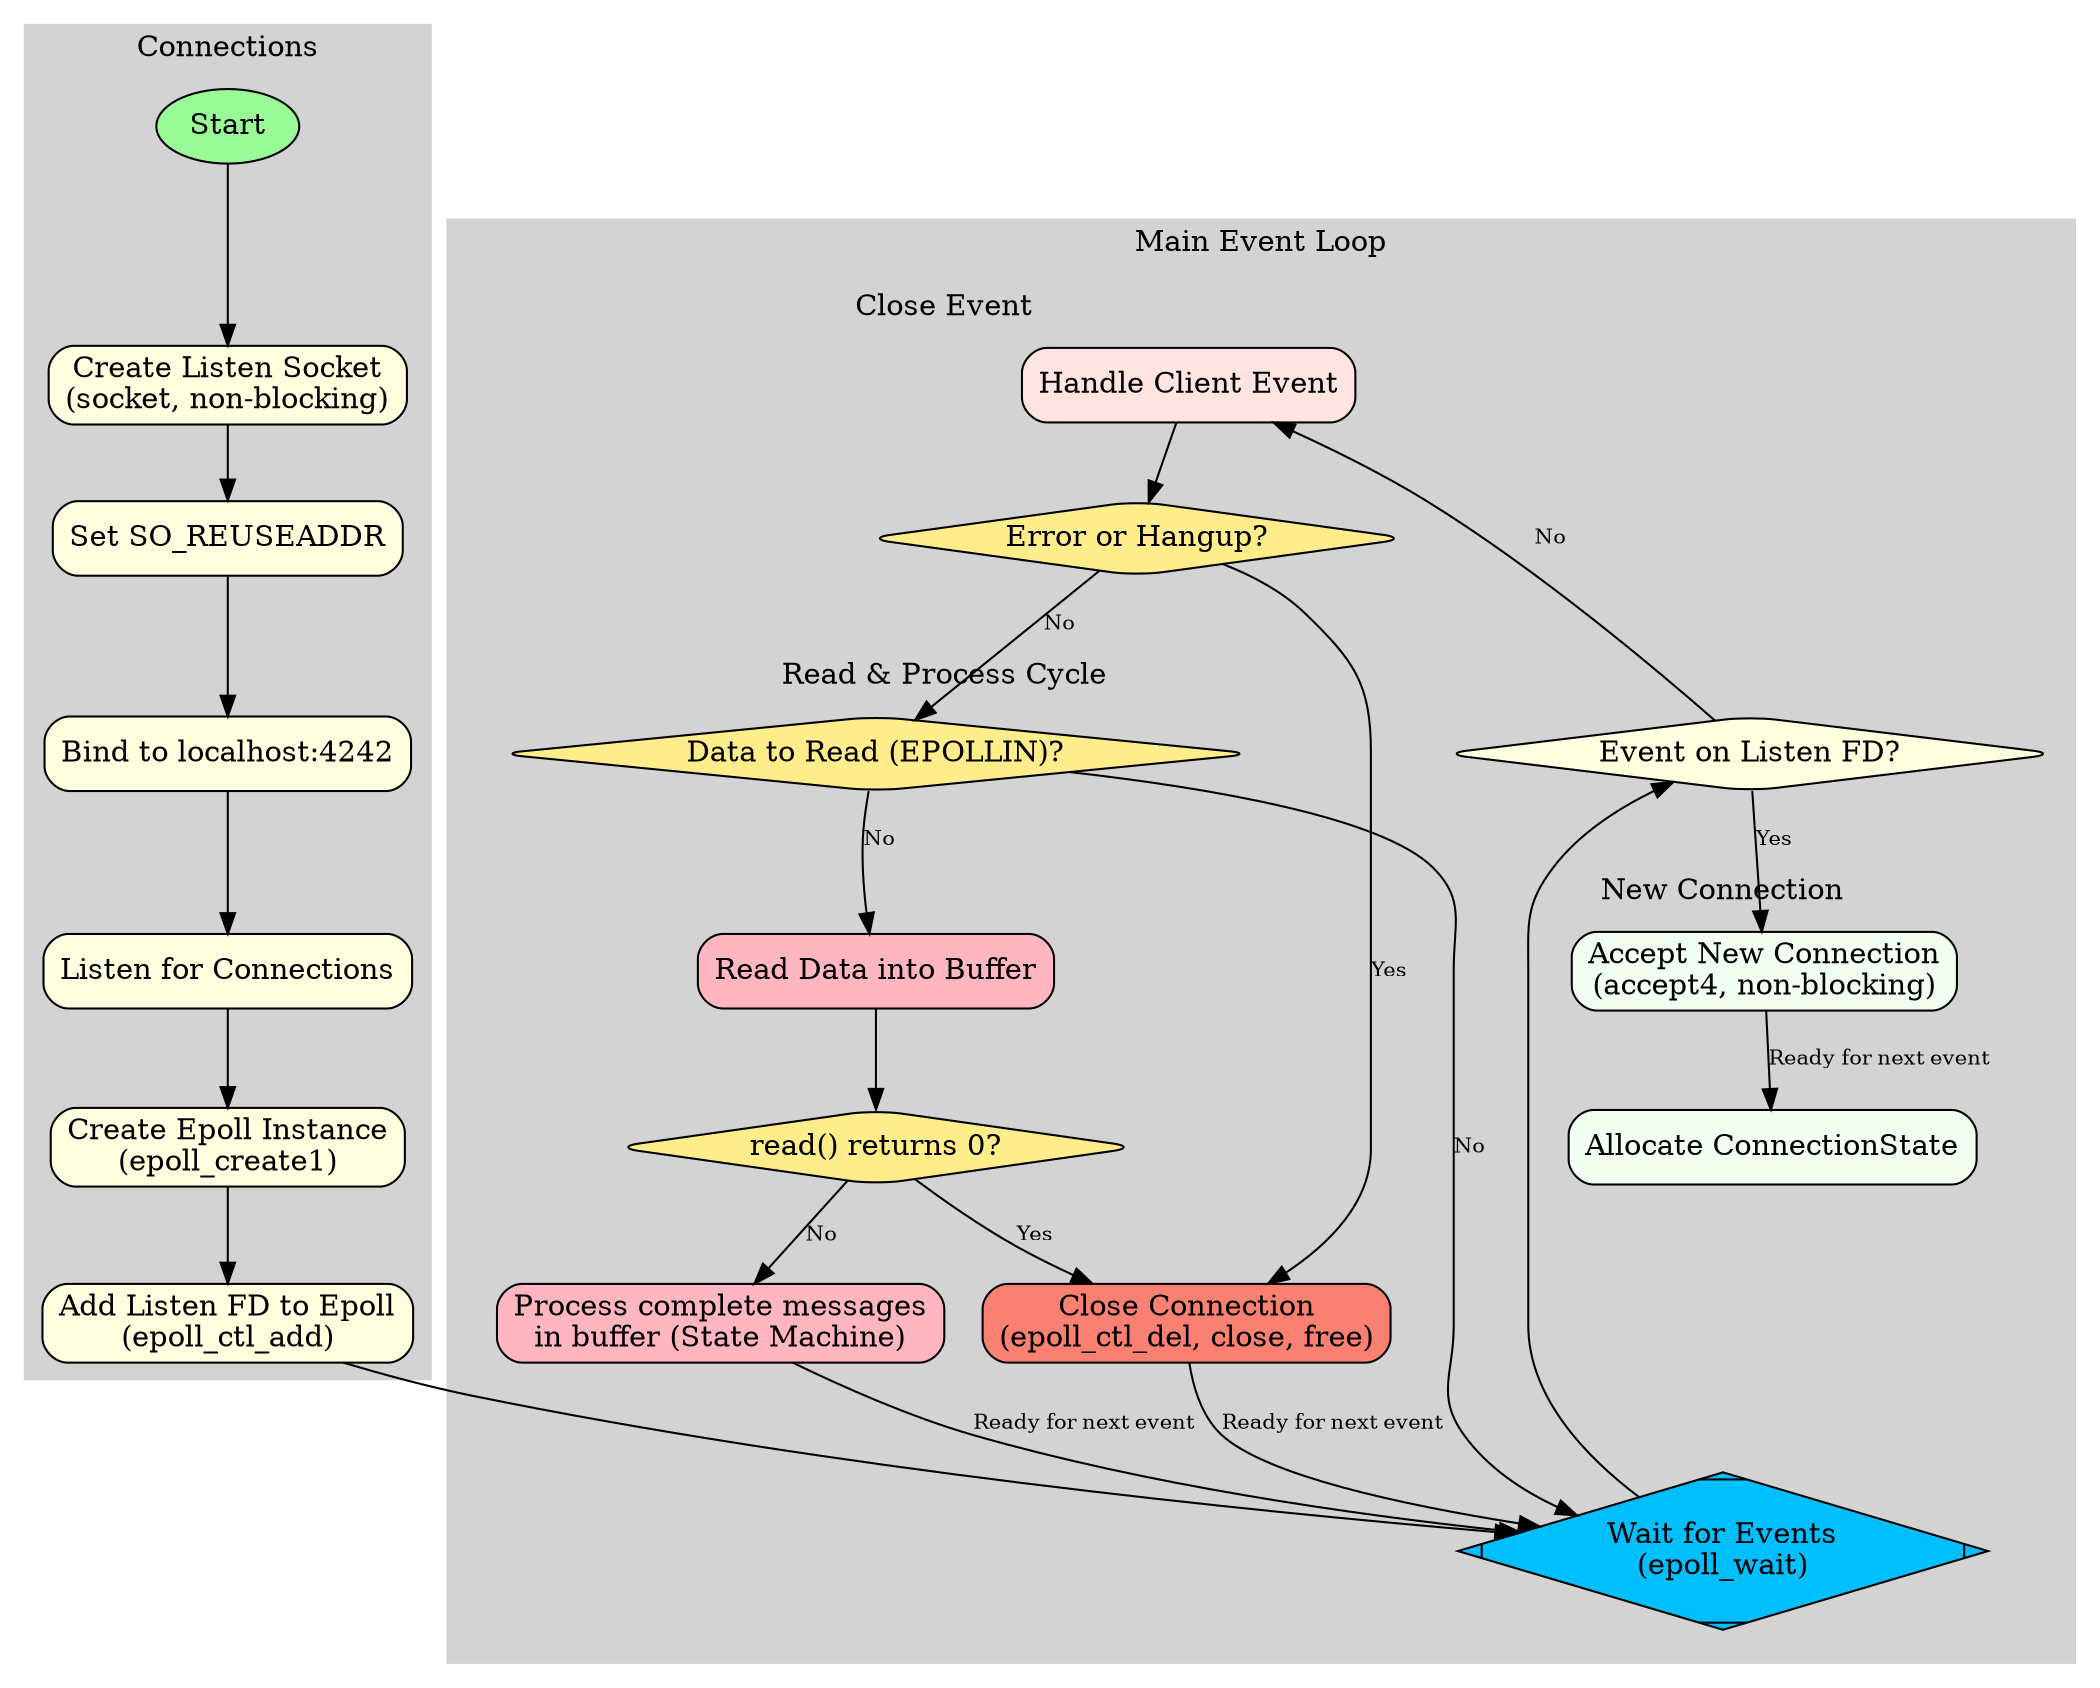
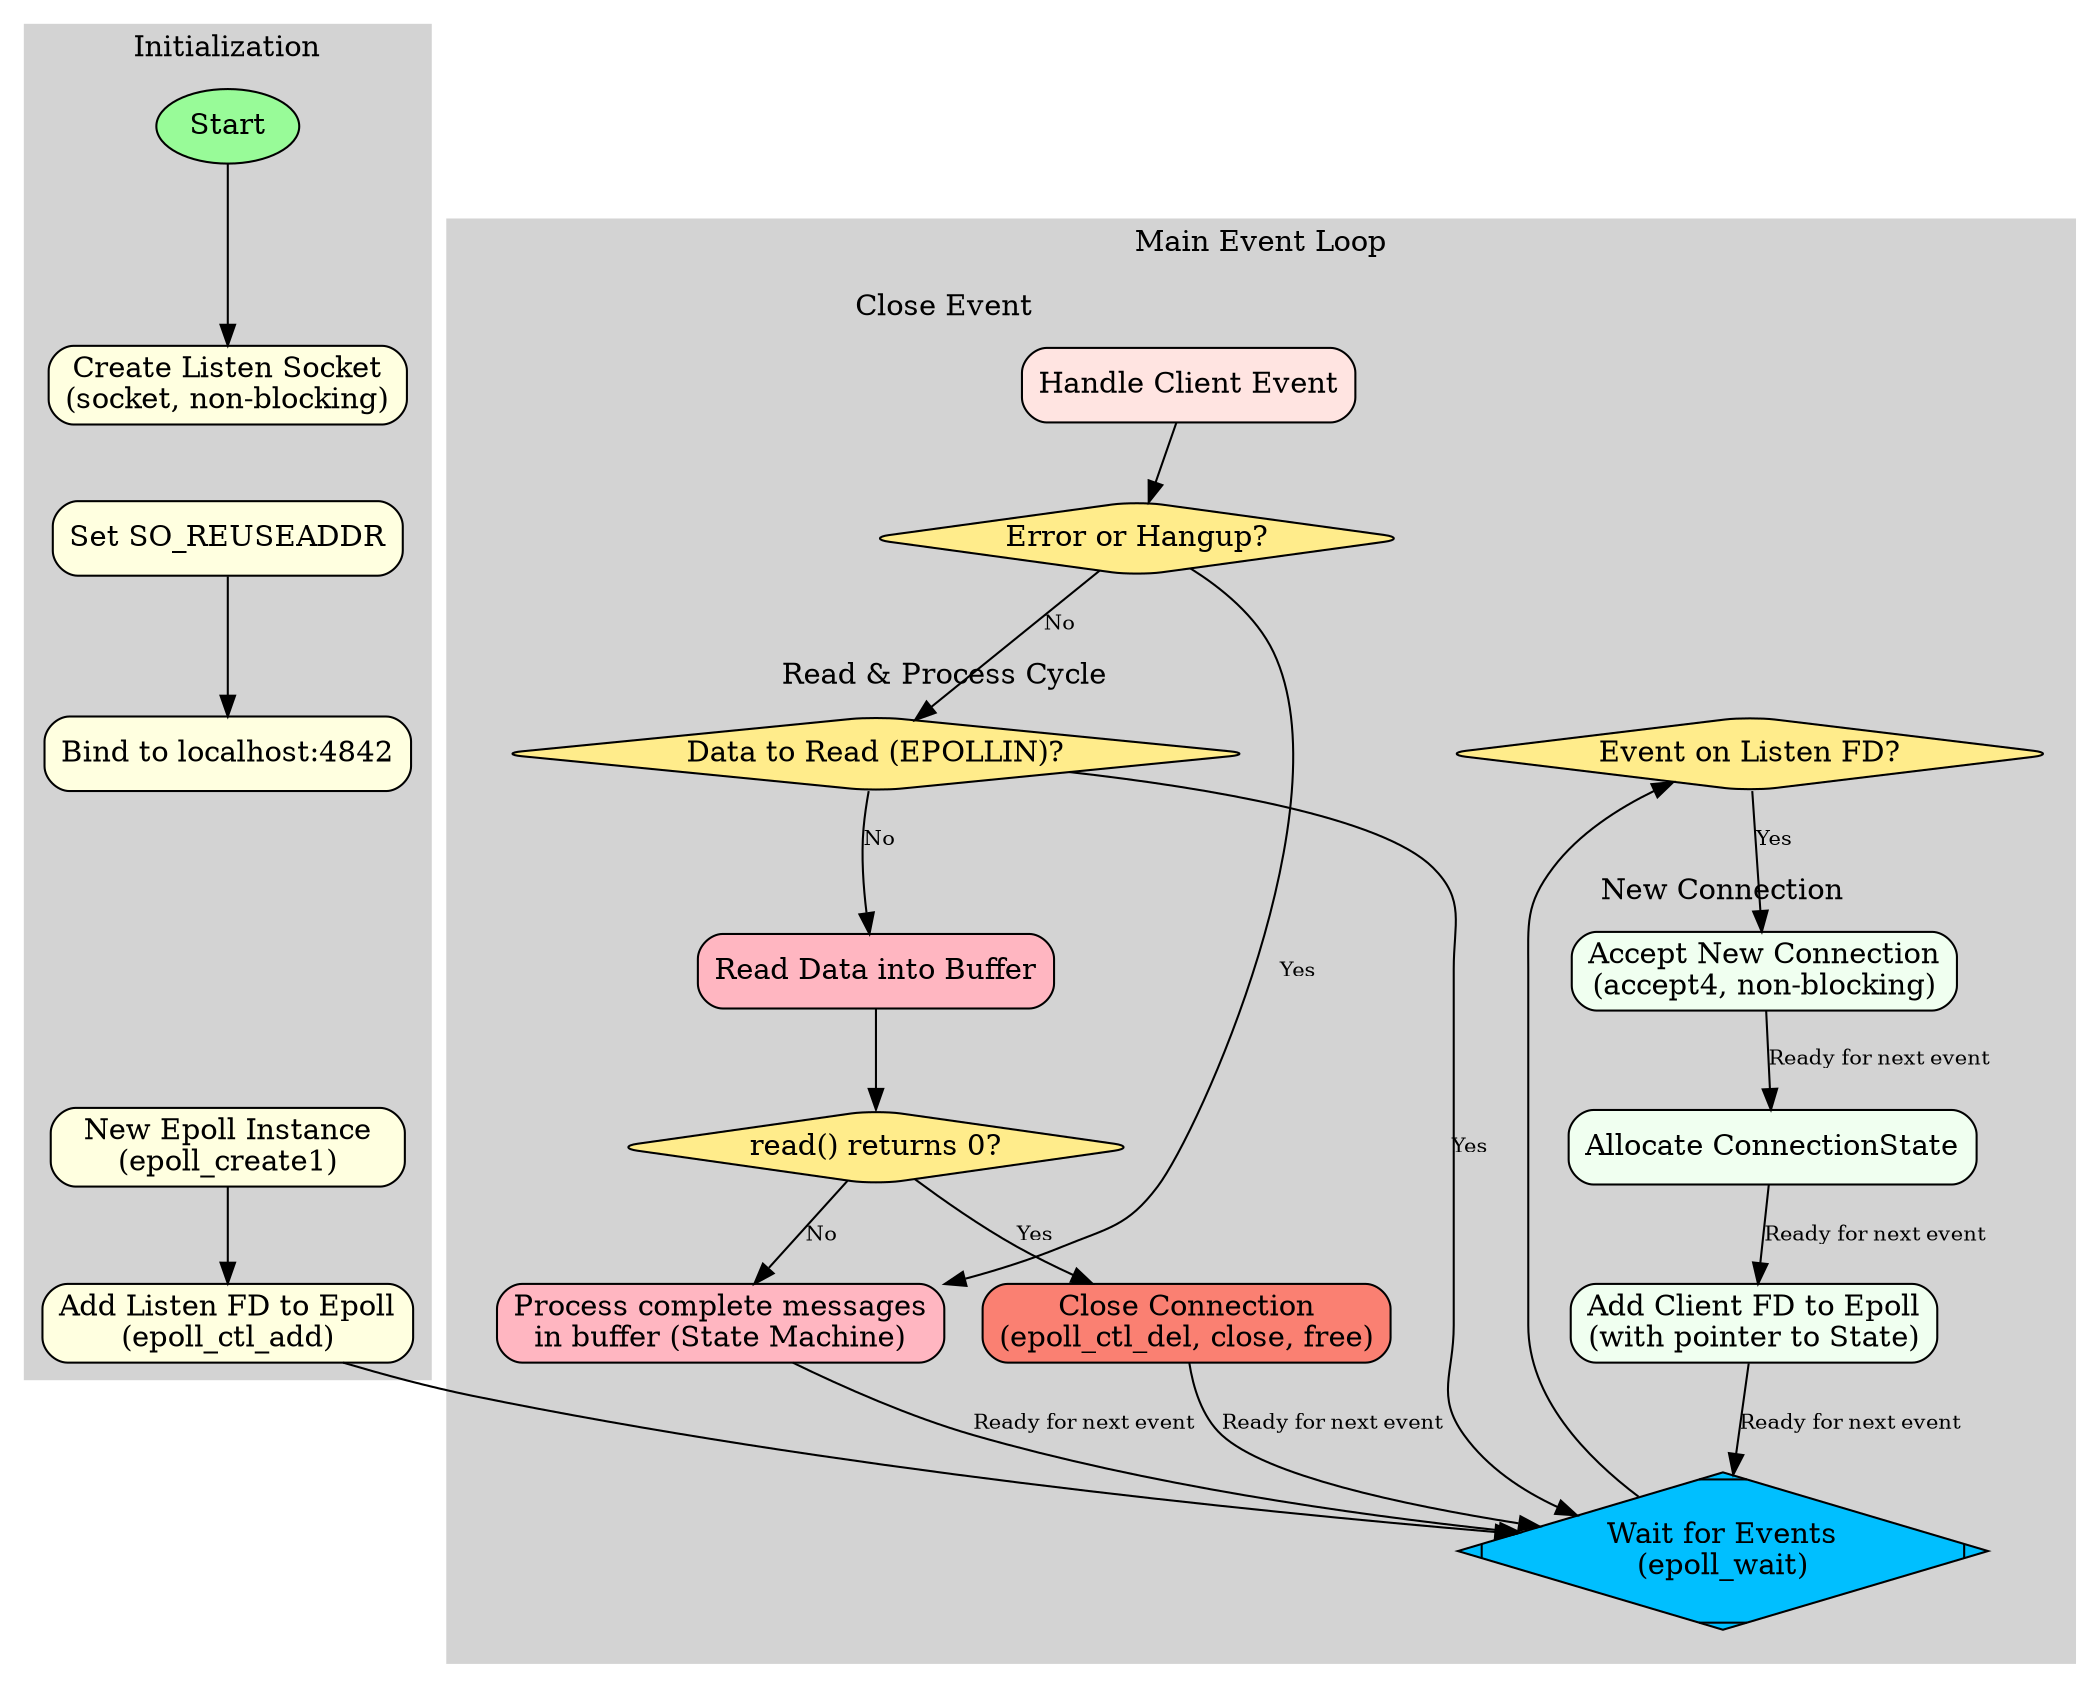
(228, 49) -> (228, 49)
(228, 452) -> none
(1514, 560) -> none
(228, 754) -> (228, 754)
(1750, 754) -> (1750, 754)
(1371, 901) -> (1252, 975)
(228, 971) -> none
(228, 1147) -> (228, 1147)
(1470, 1147) -> (1470, 1147)
none -> (1754, 1323)
